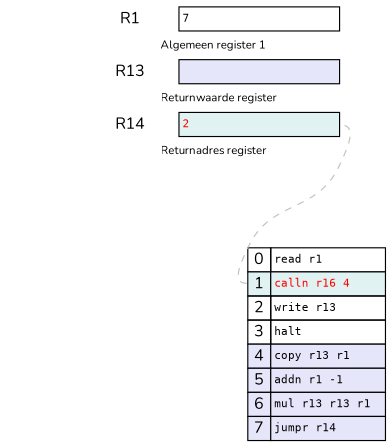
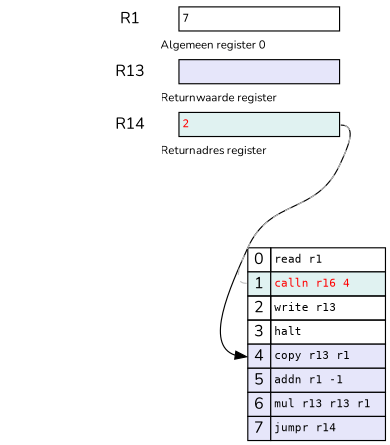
(213, 45) -> (213, 45)
none -> (233, 283)
